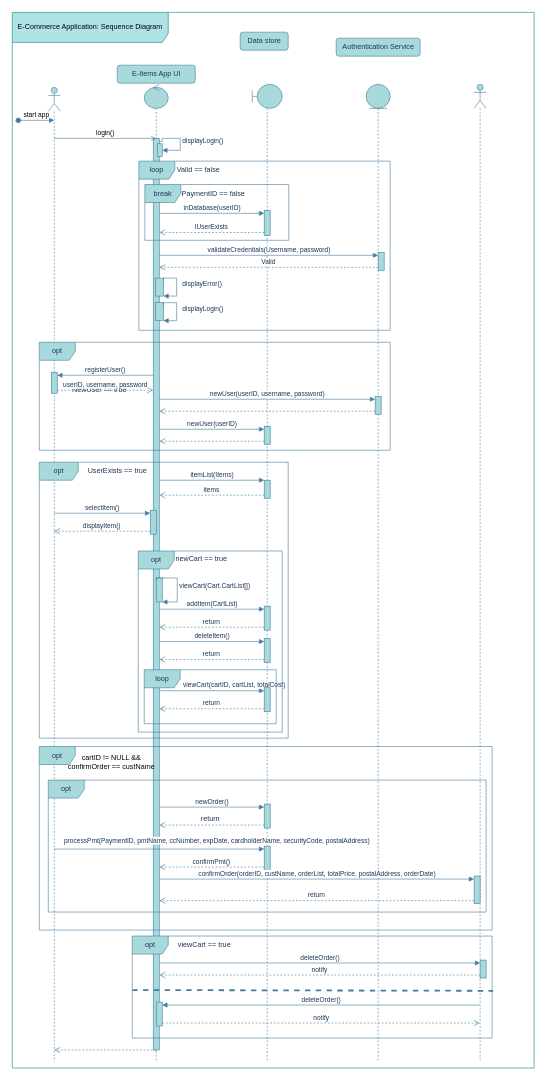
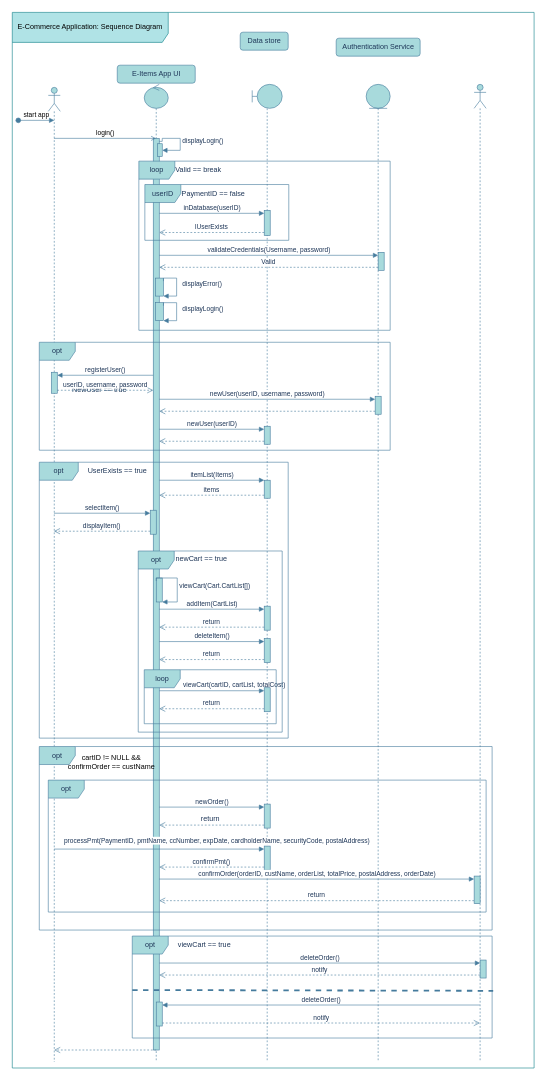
(199, 170) -> (199, 170)
(163, 194) -> (163, 194)
